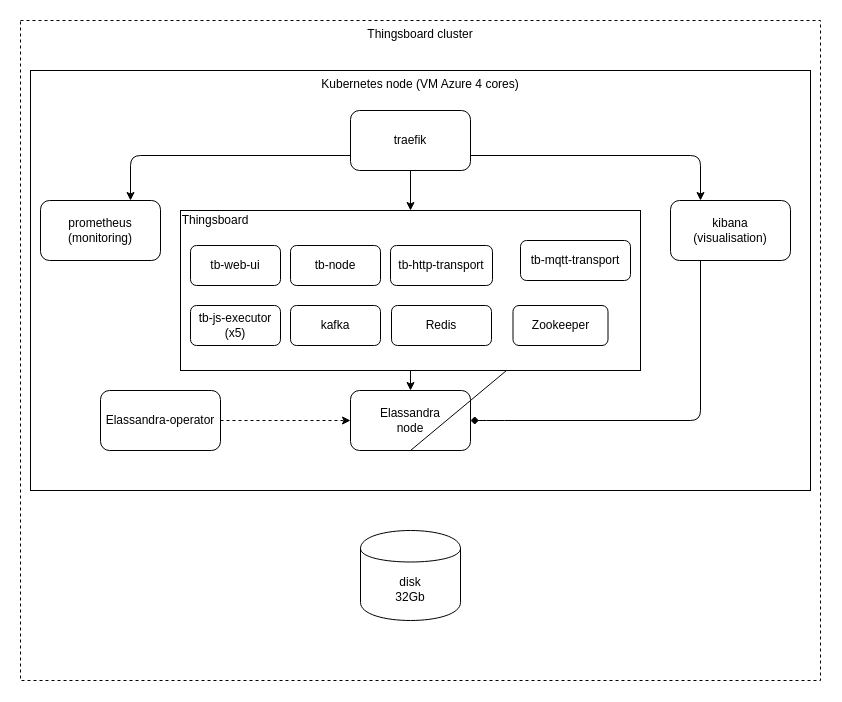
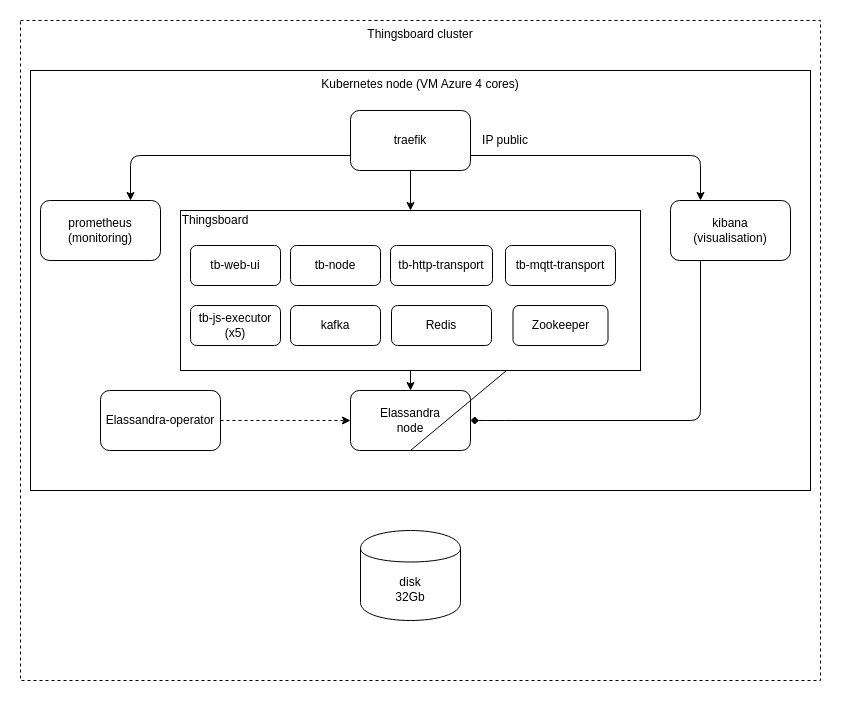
none -> (506, 141)
(576, 261) -> (561, 266)
